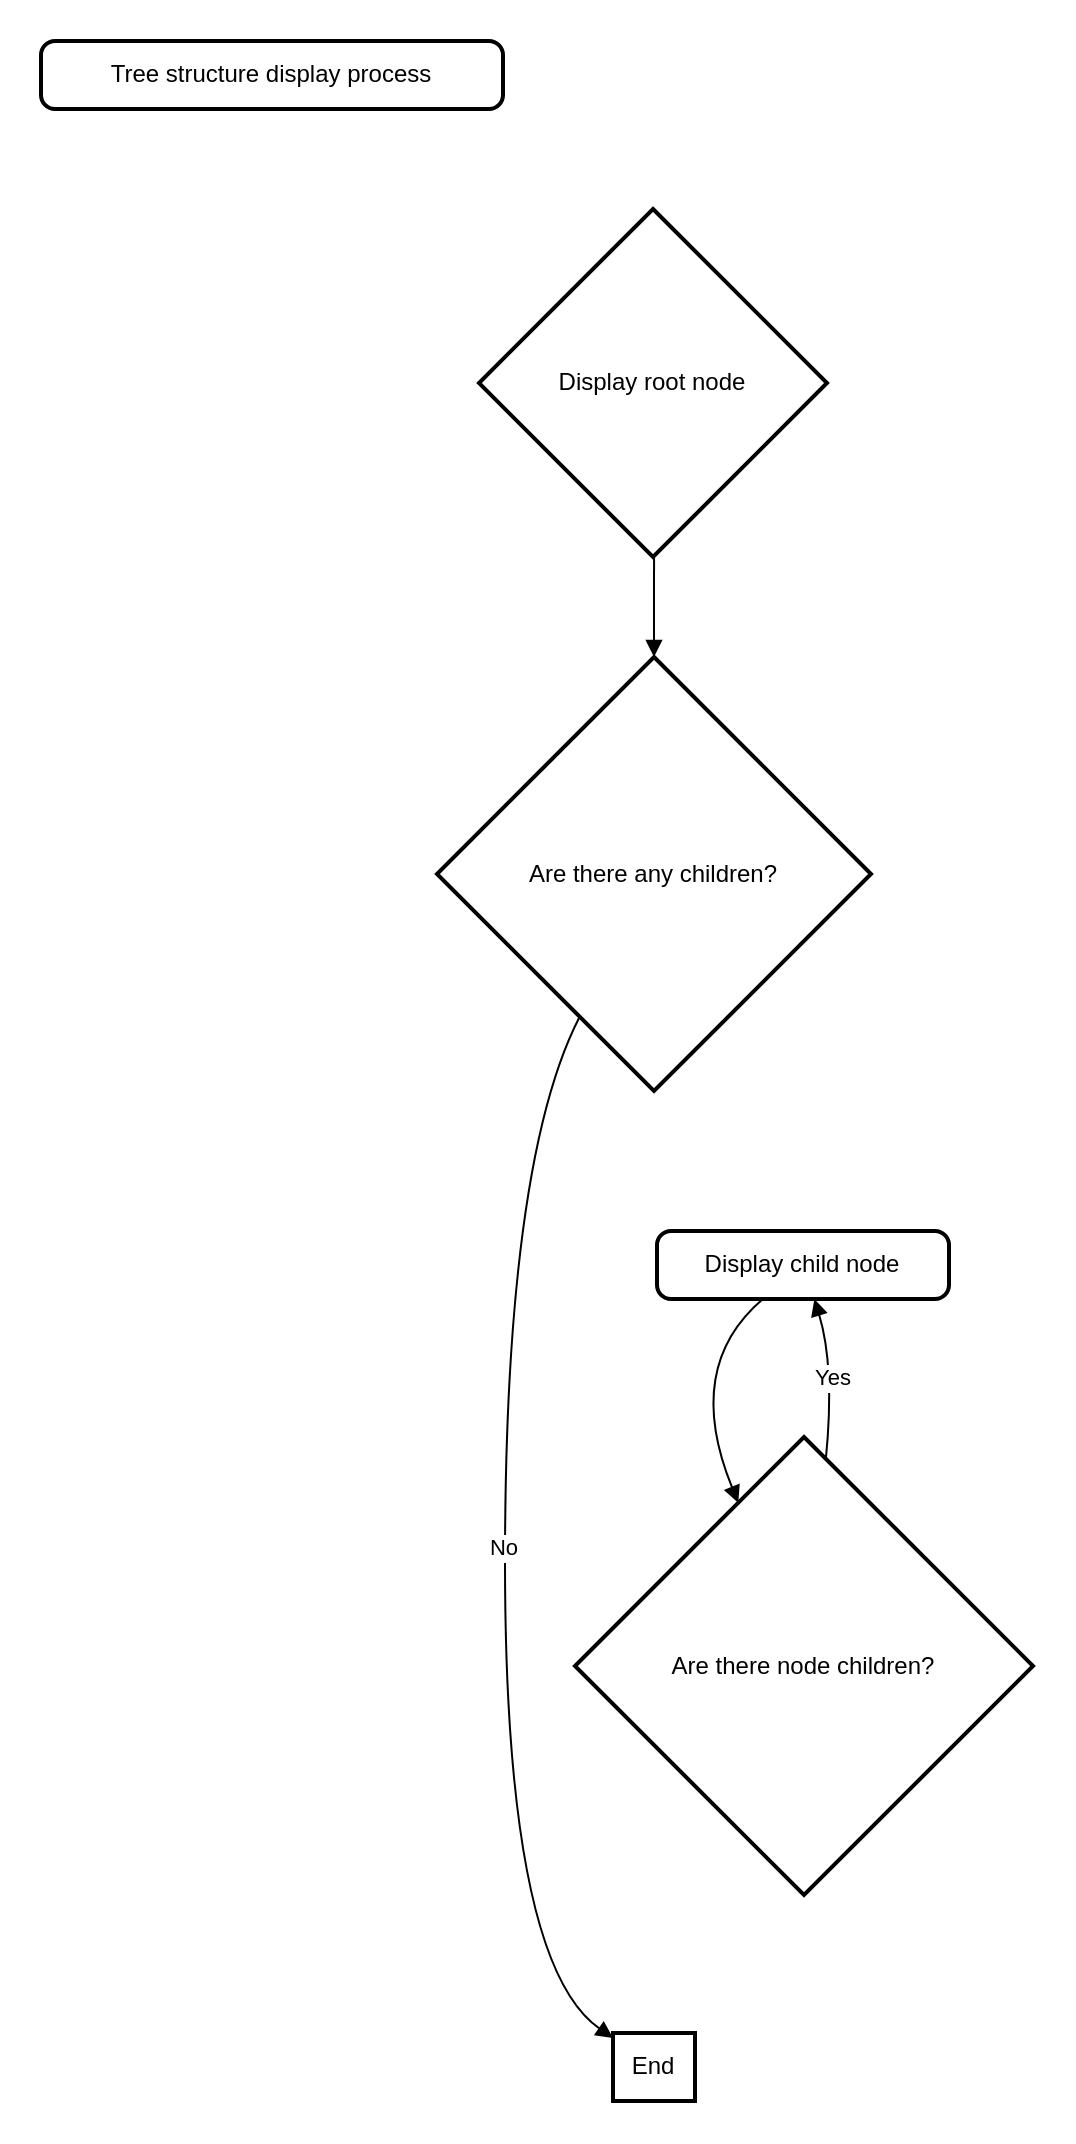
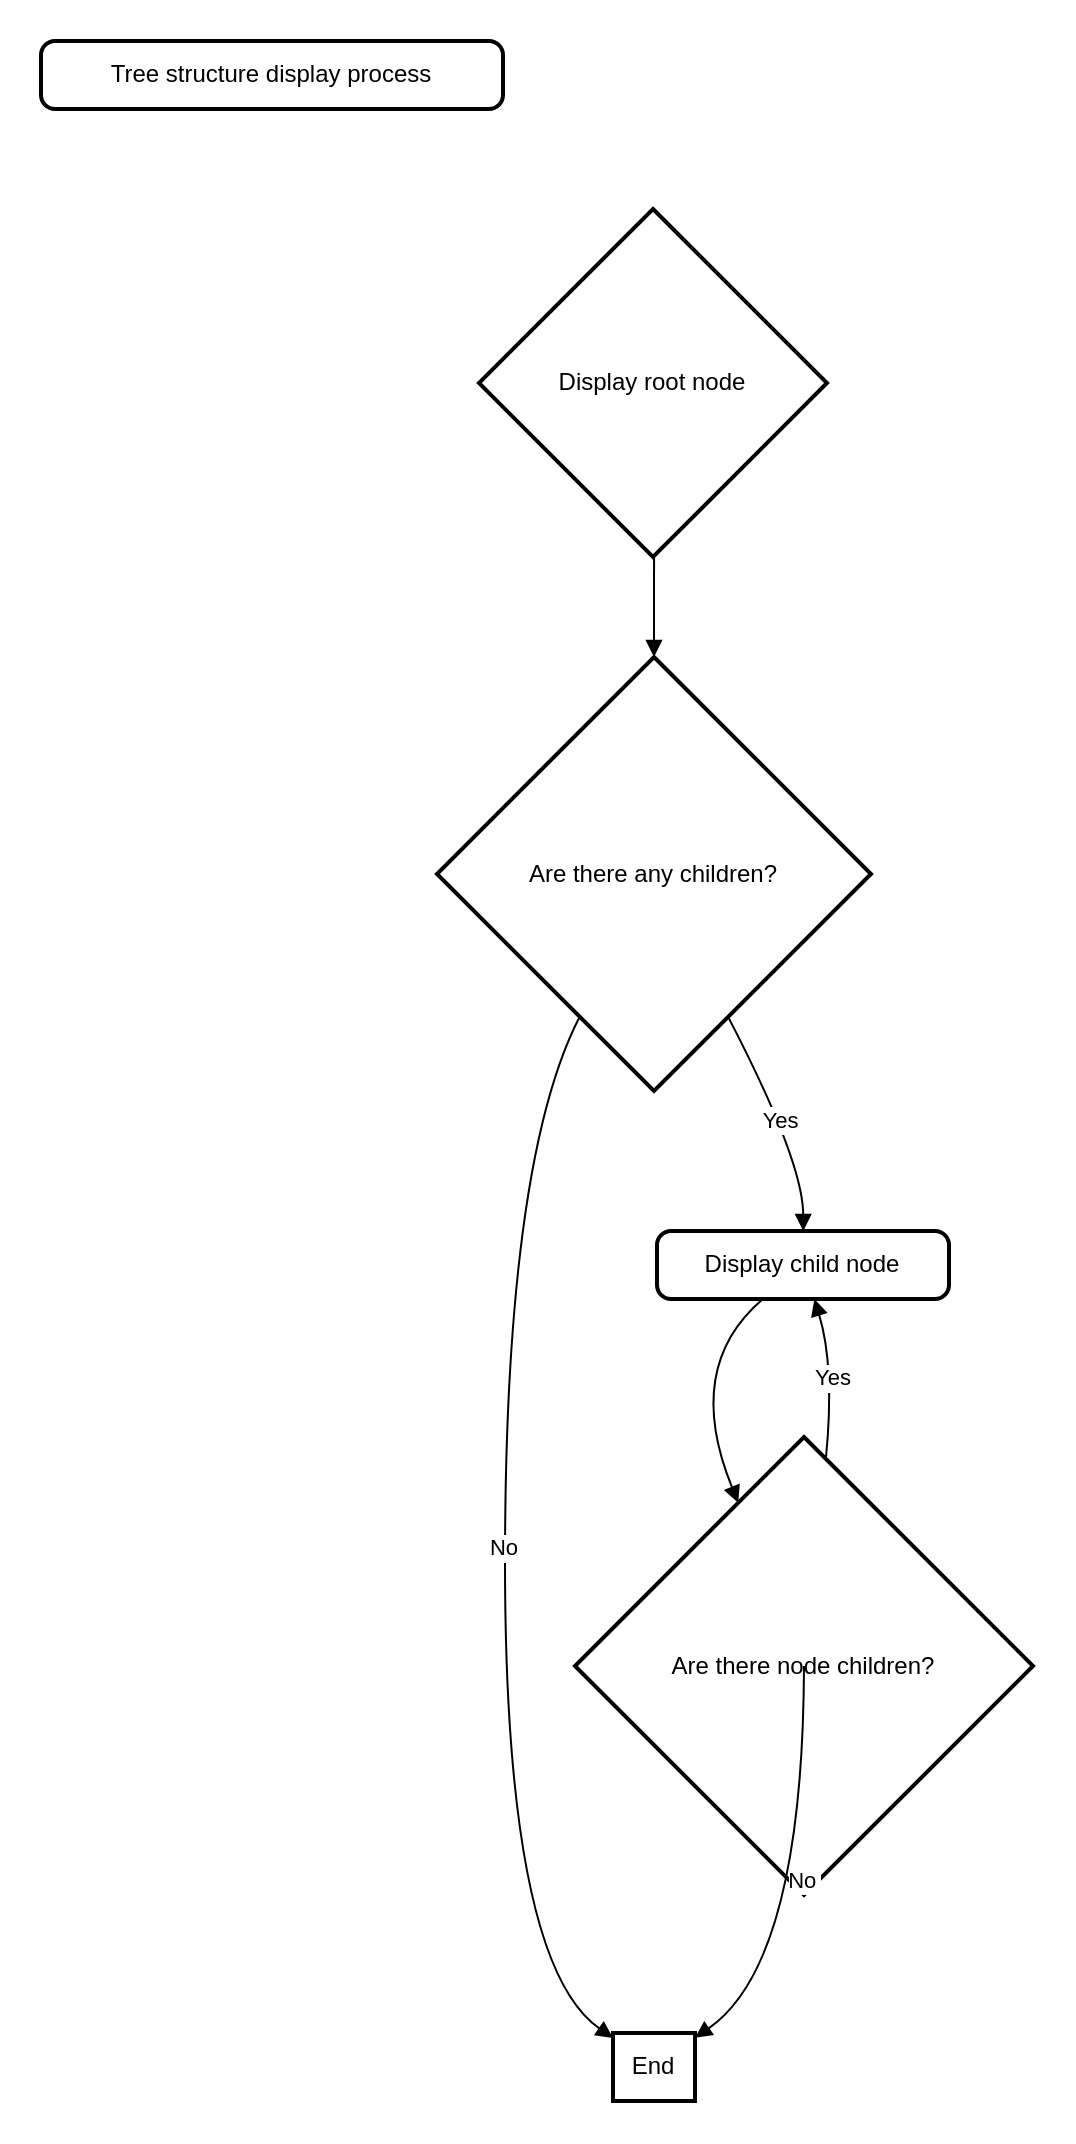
none -> (774, 1112)
none -> (790, 1857)
